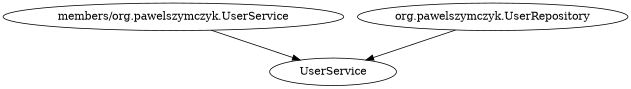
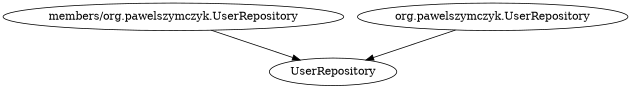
(173, 17) -> (173, 17)
(333, 72) -> (333, 72)
